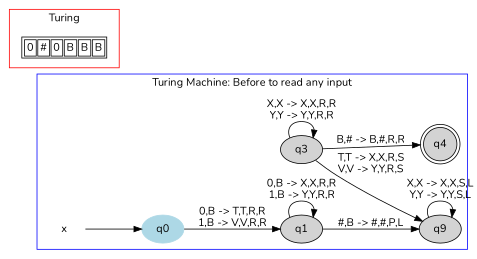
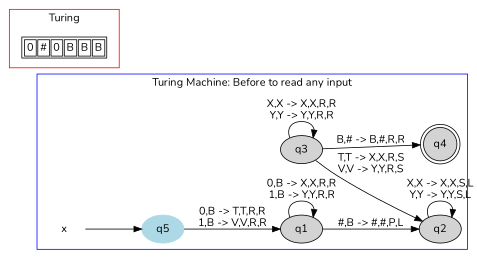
(163, 229) -> (163, 229)
(440, 229) -> (440, 229)
